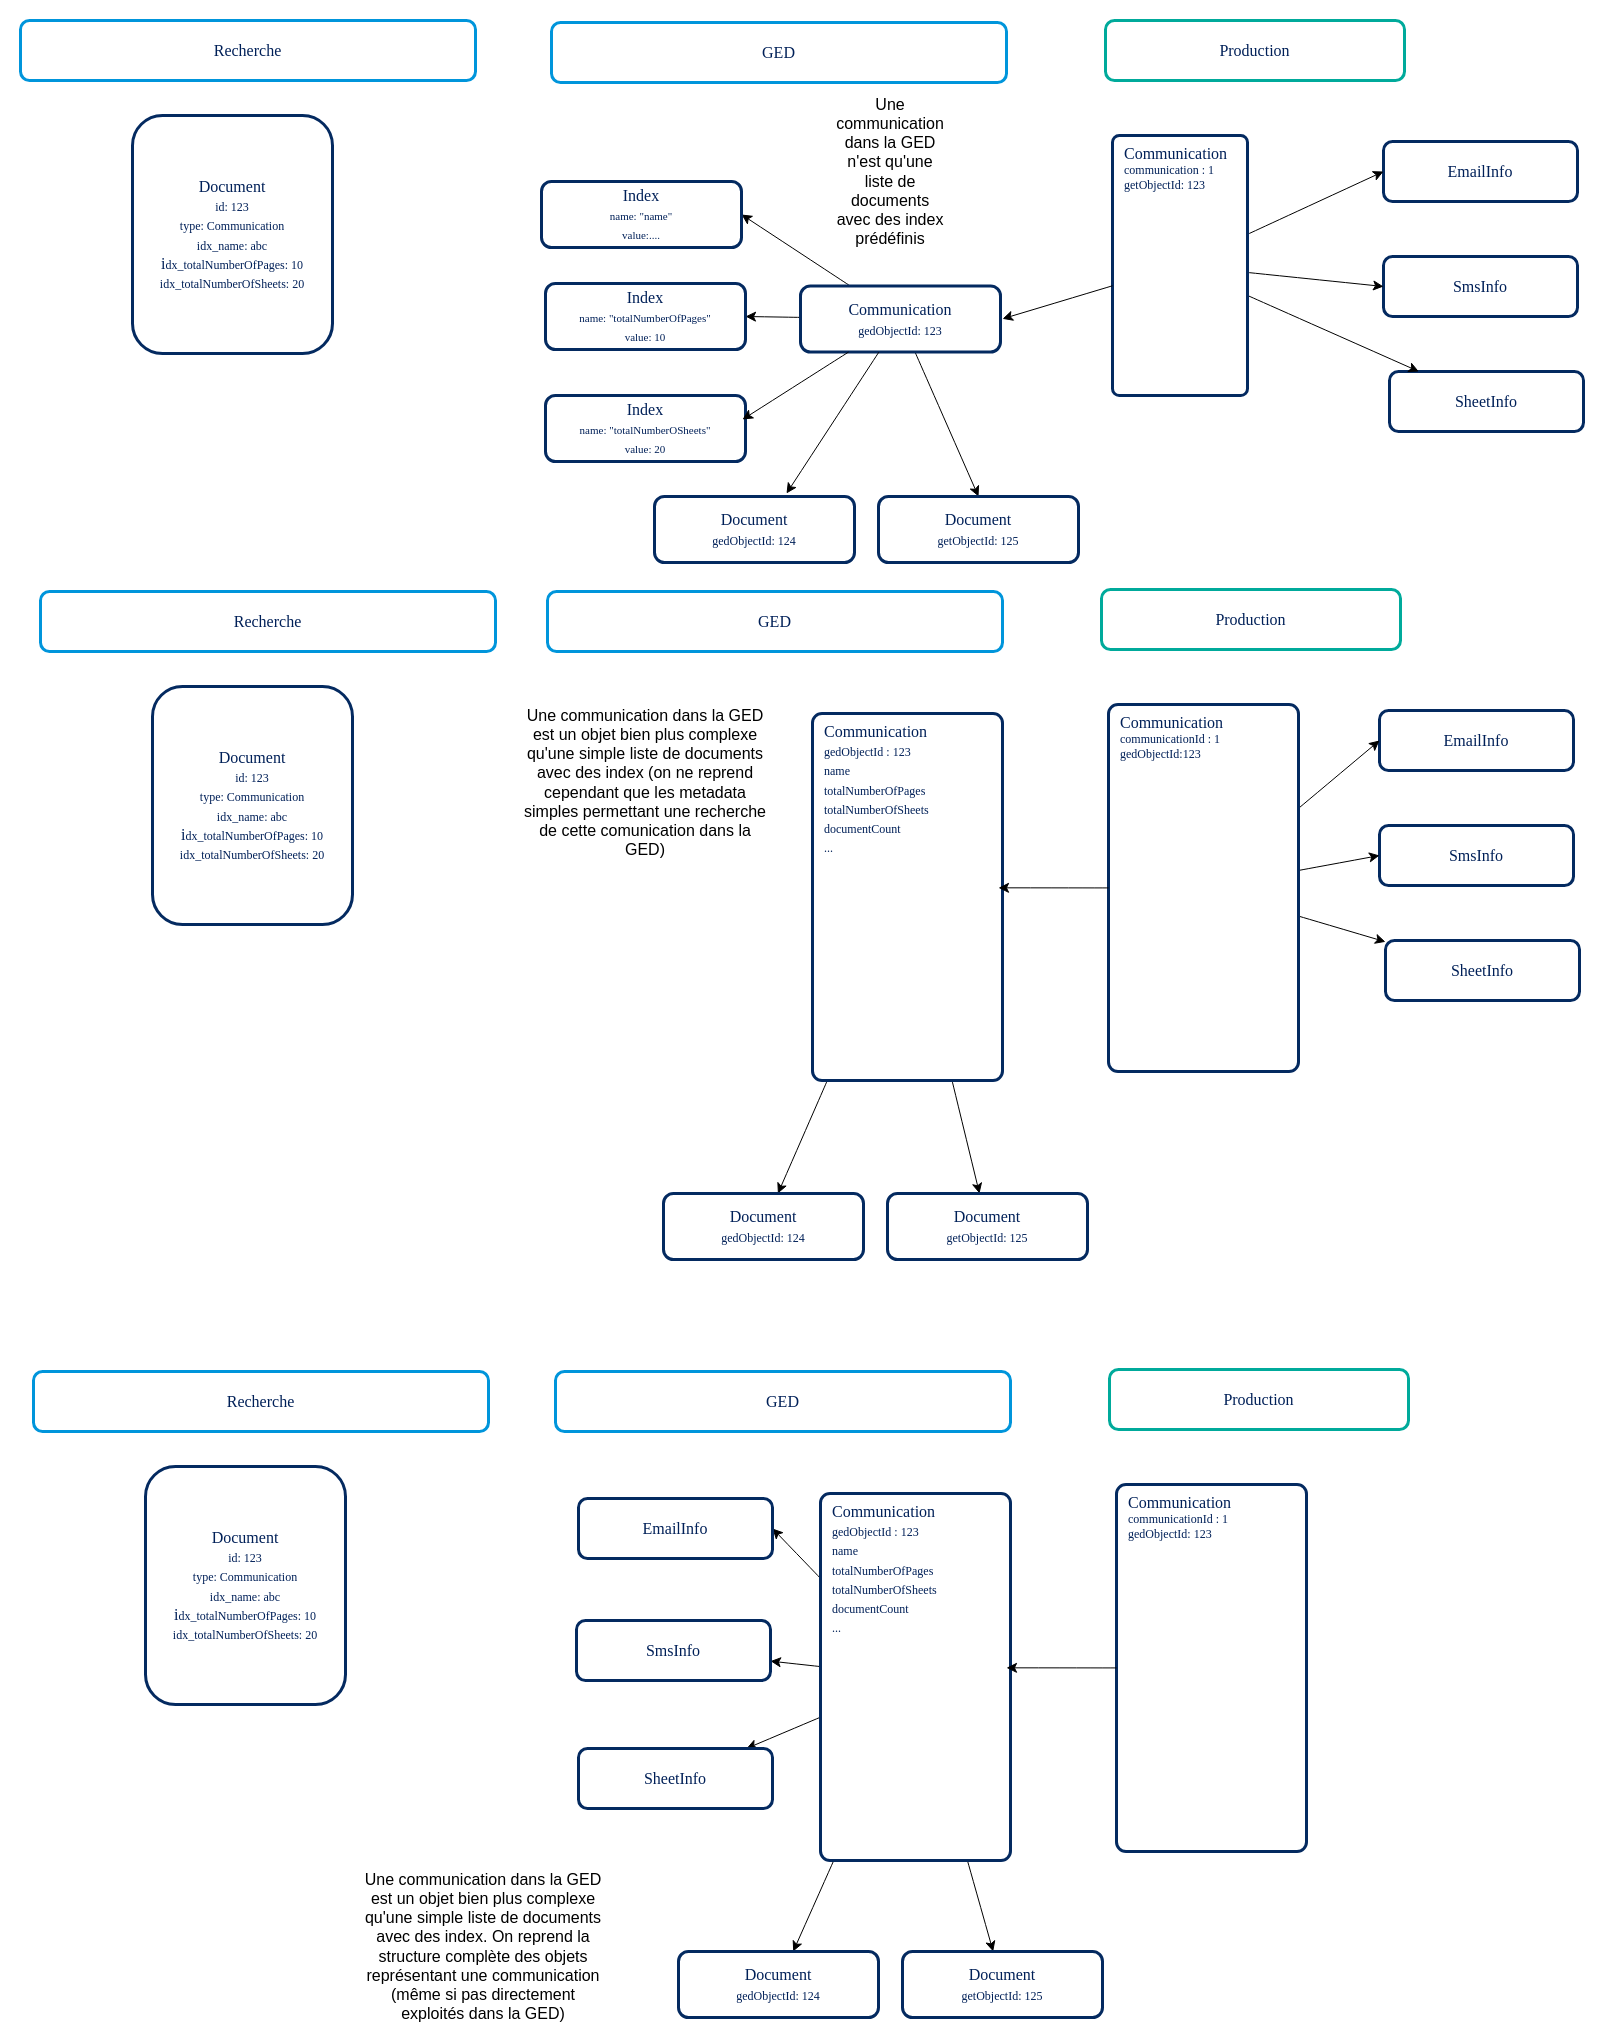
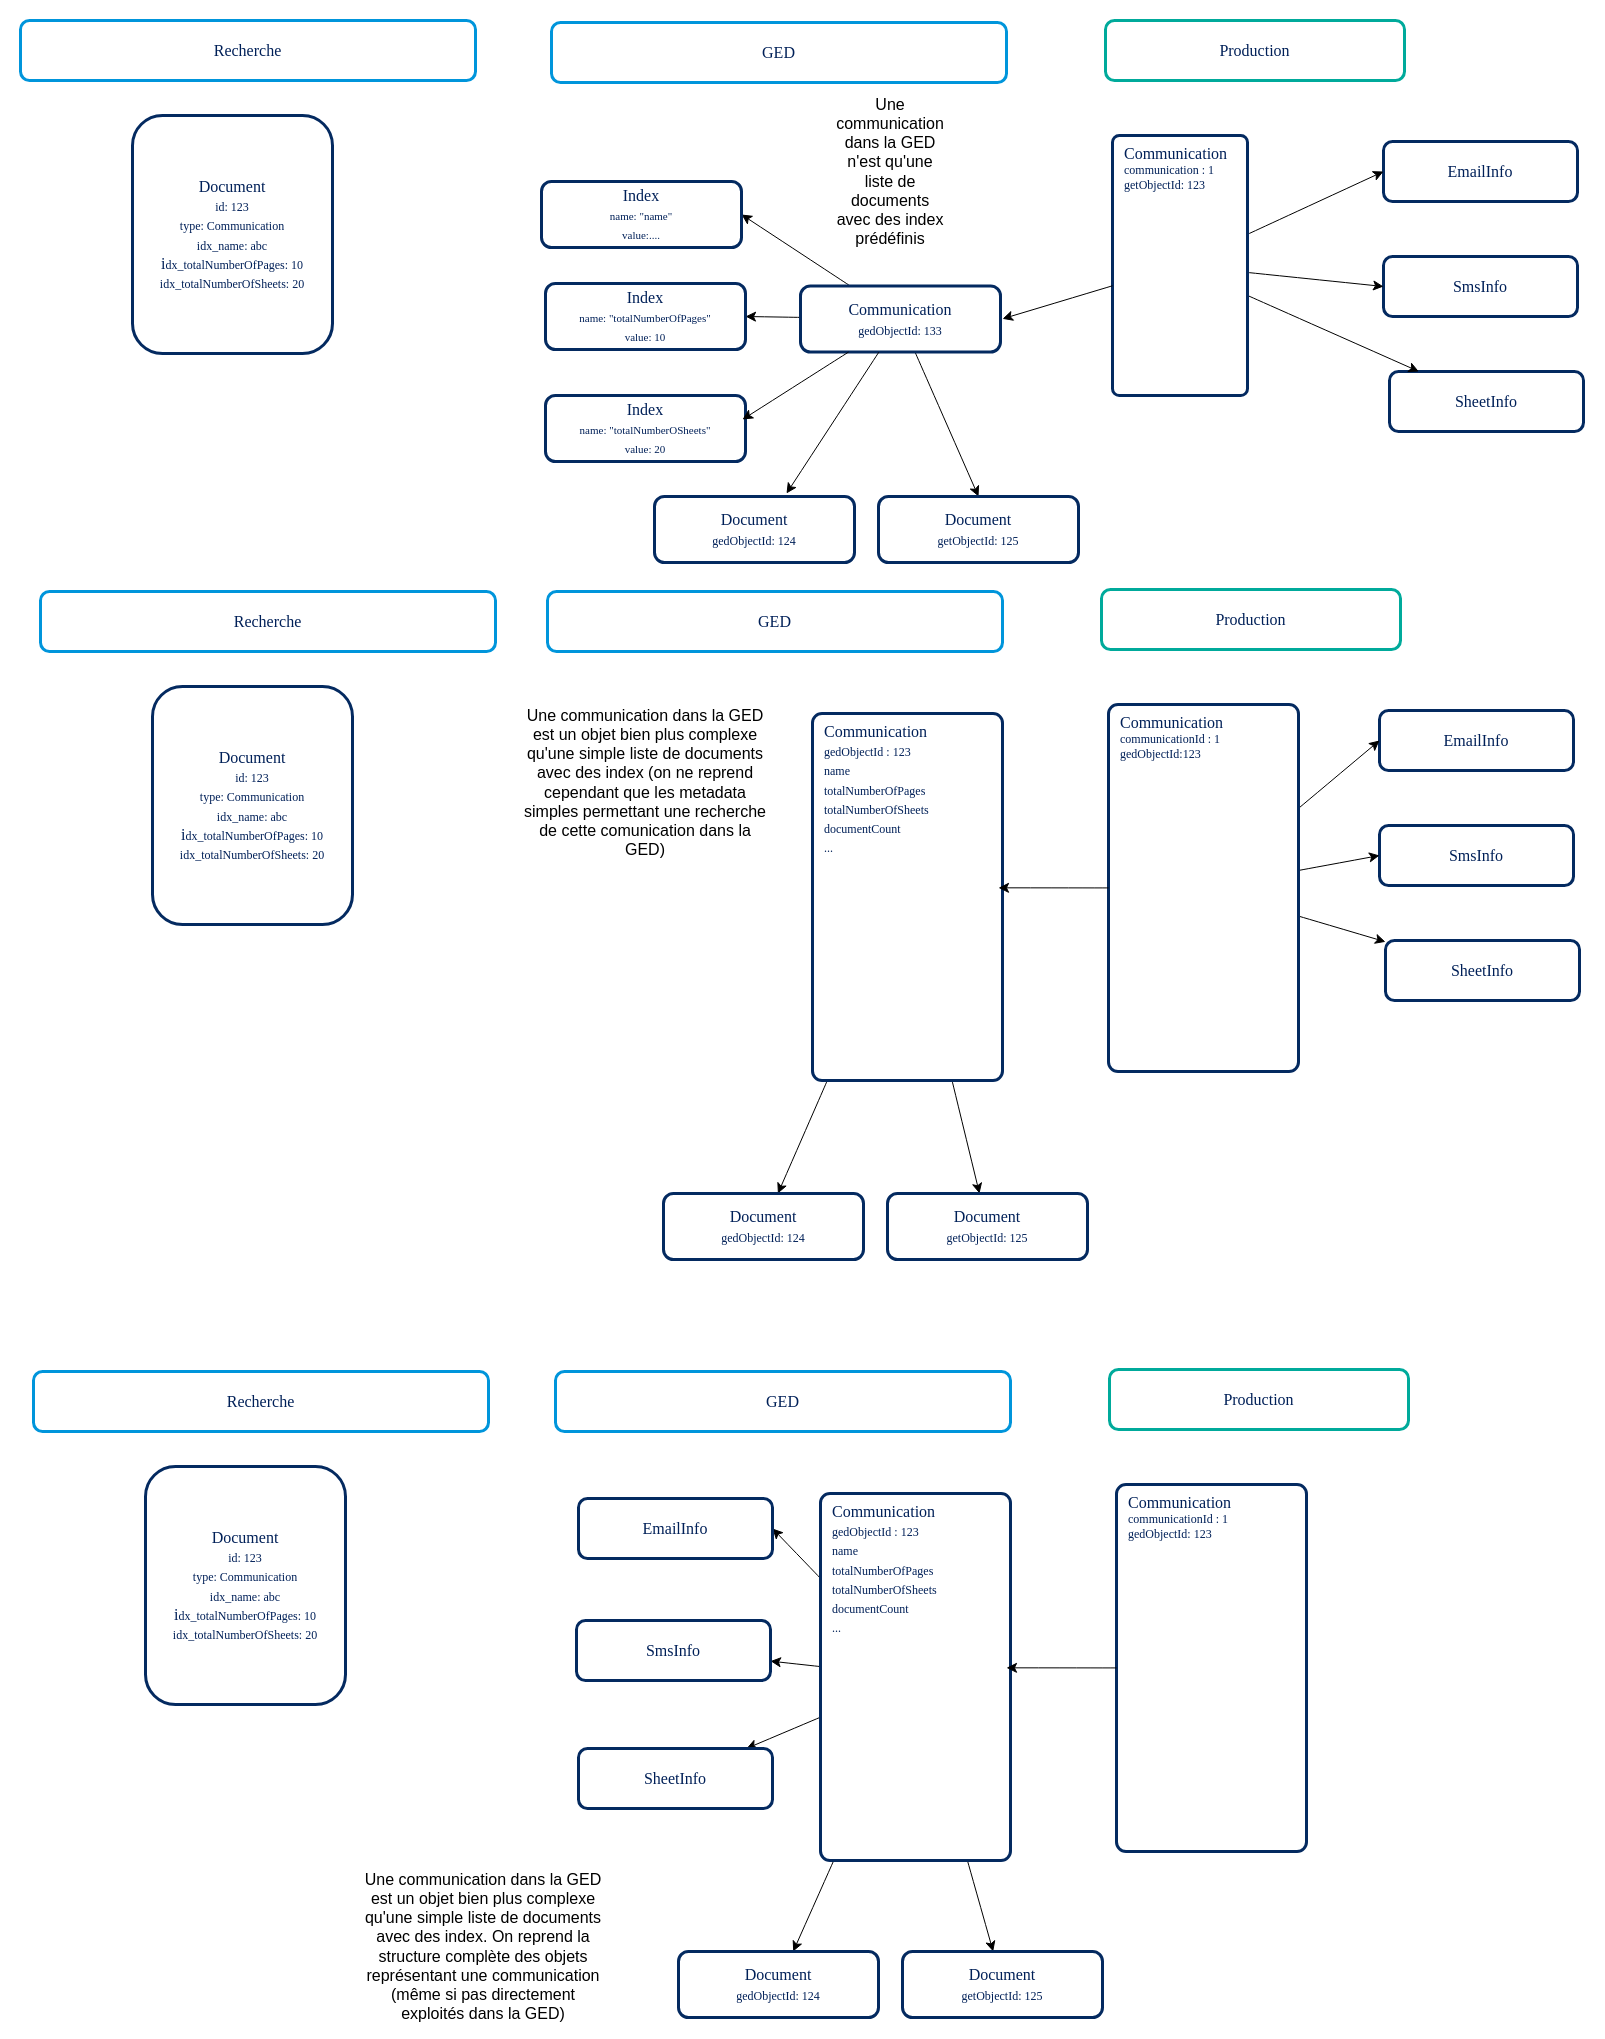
(901, 320) -> (901, 320)
